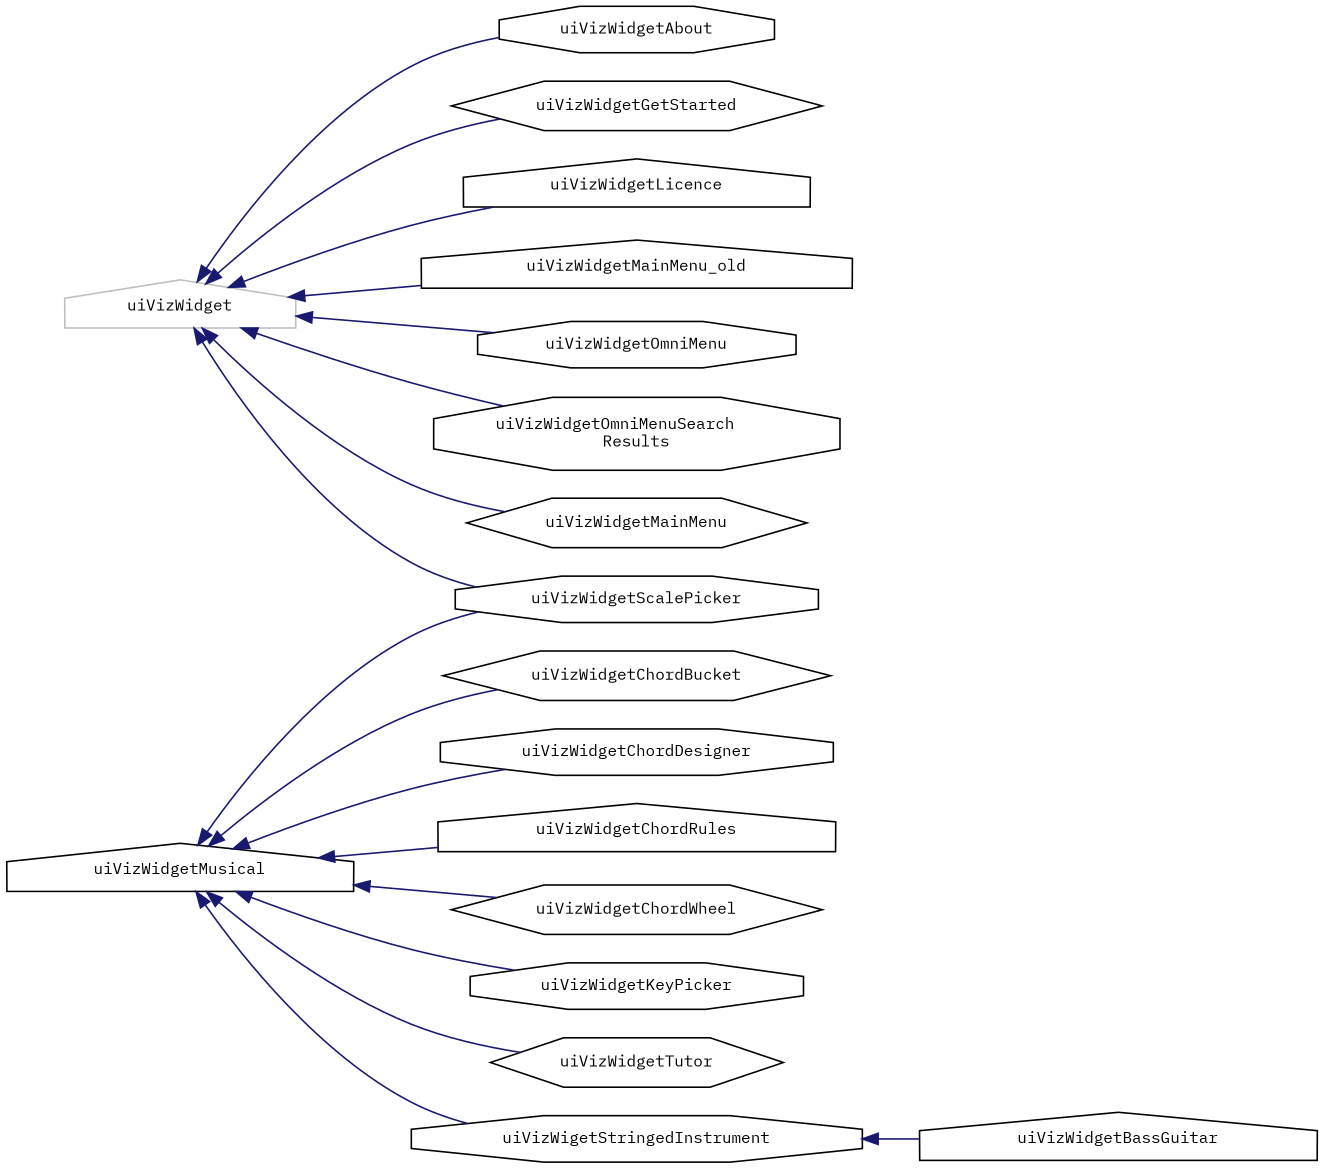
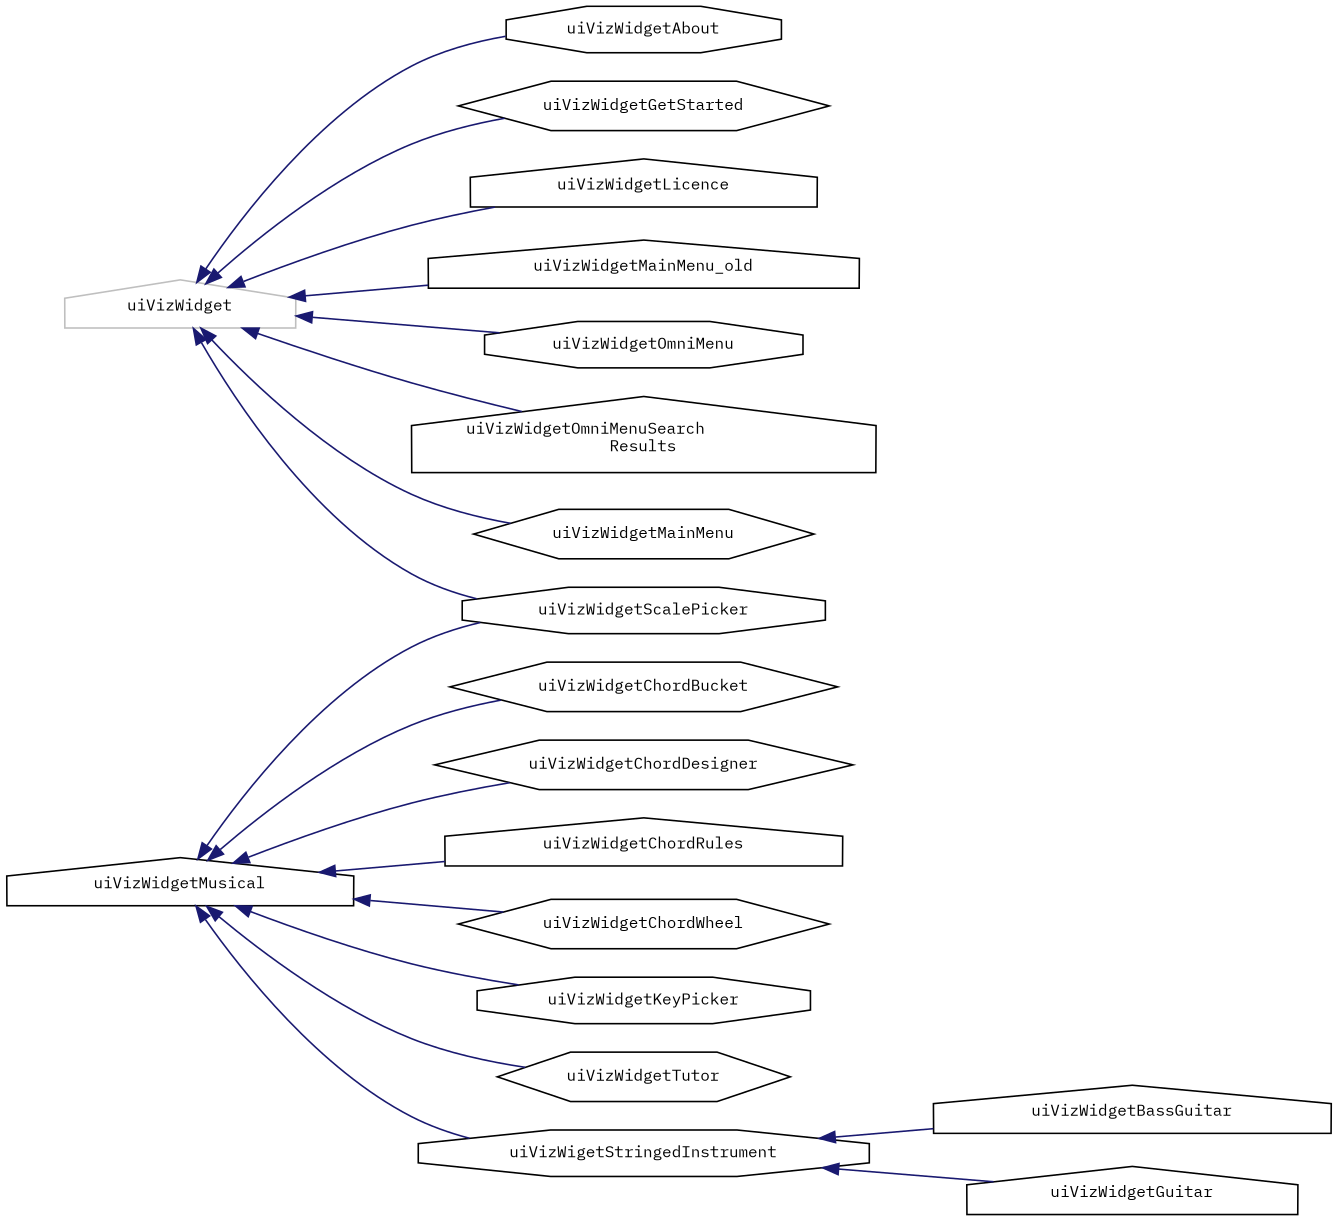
(637, 434) -> (644, 439)
(637, 752) -> (644, 765)
none -> (1132, 1193)
